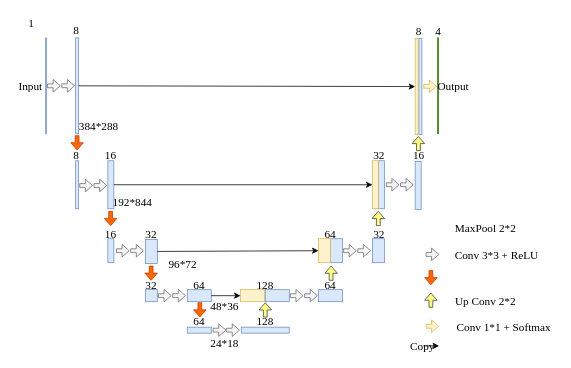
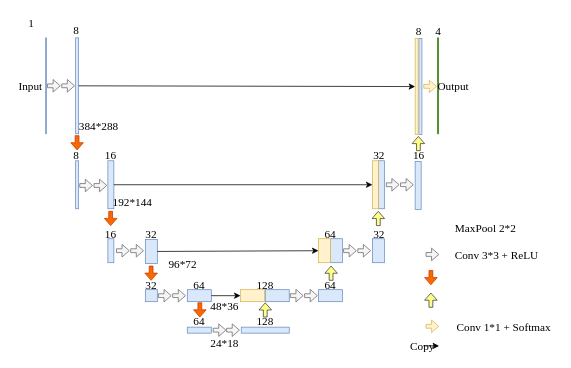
(132, 202) -> (132, 202)
(486, 301) -> none
